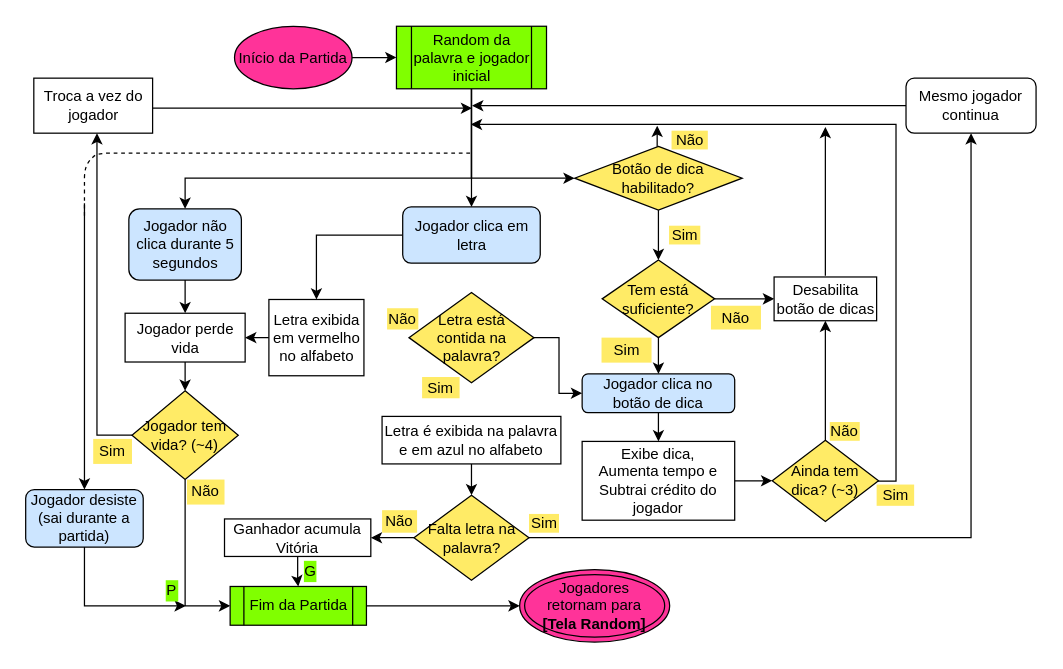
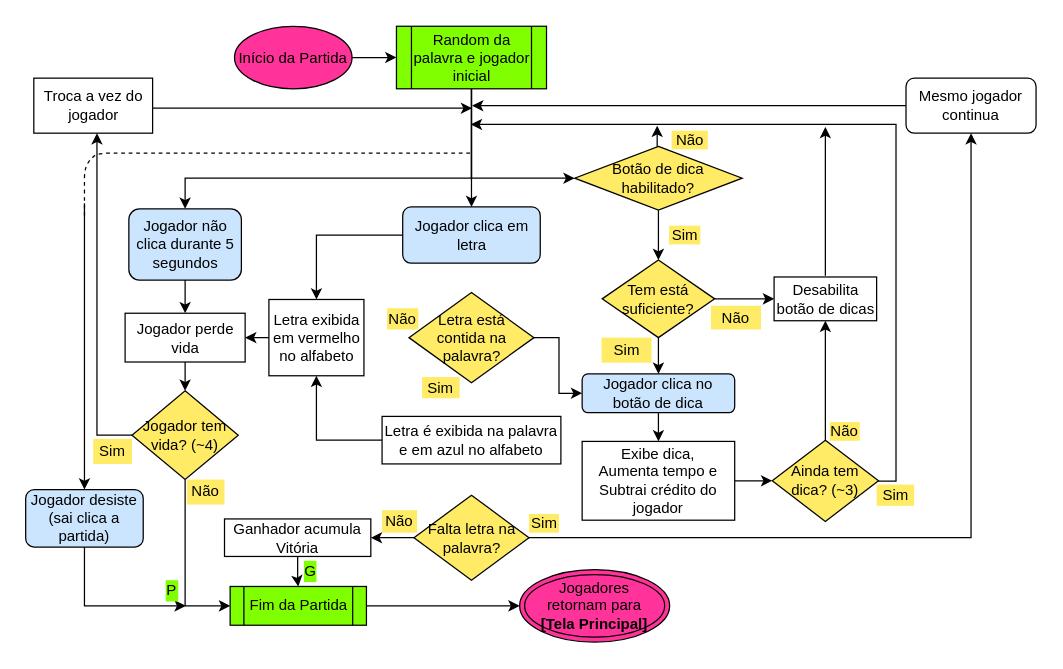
(471, 484) -> (321, 440)
(84, 518) -> (84, 518)
(594, 606) -> (594, 606)
